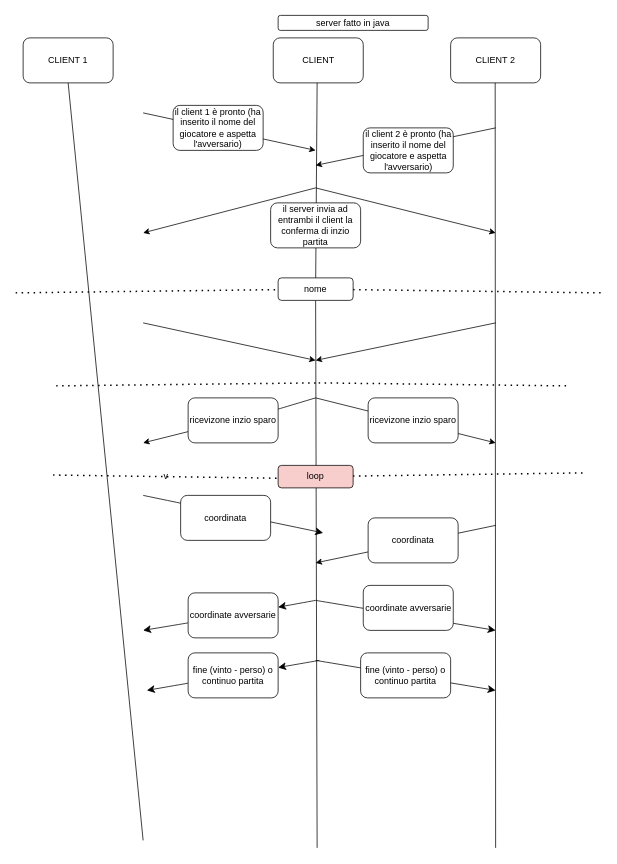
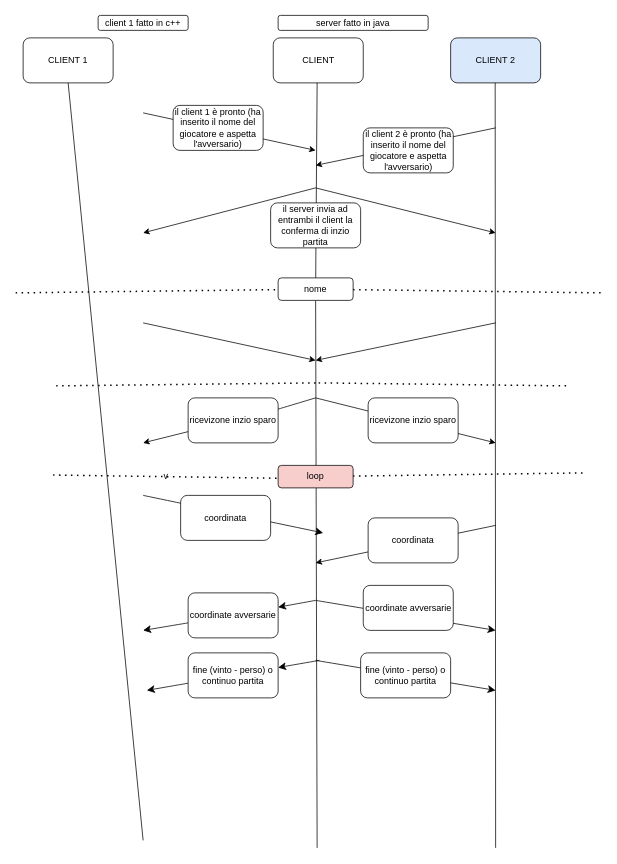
none -> (143, 23)
(495, 60) -> (495, 60)
